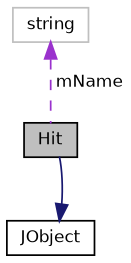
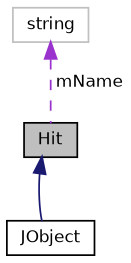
(62, 180) -> (39, 198)
